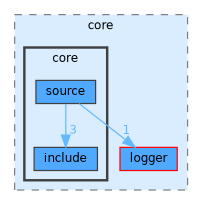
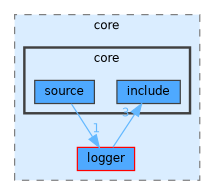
(66, 119) -> (124, 131)
